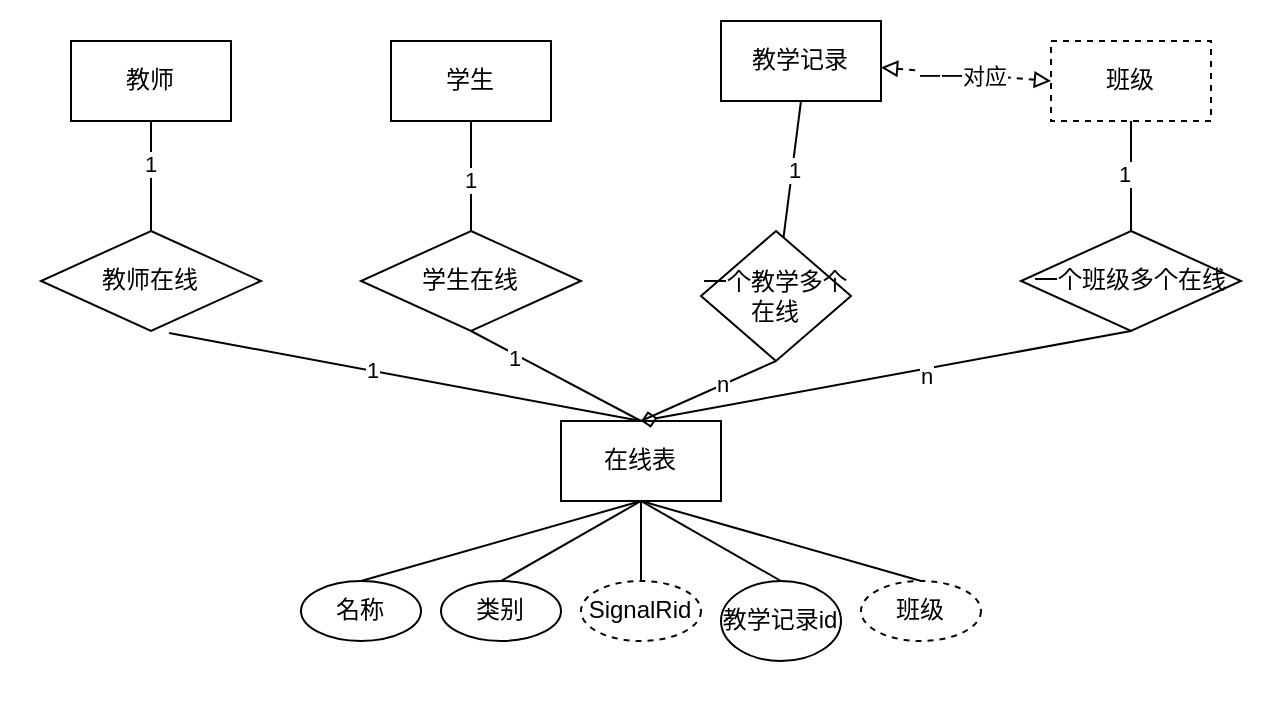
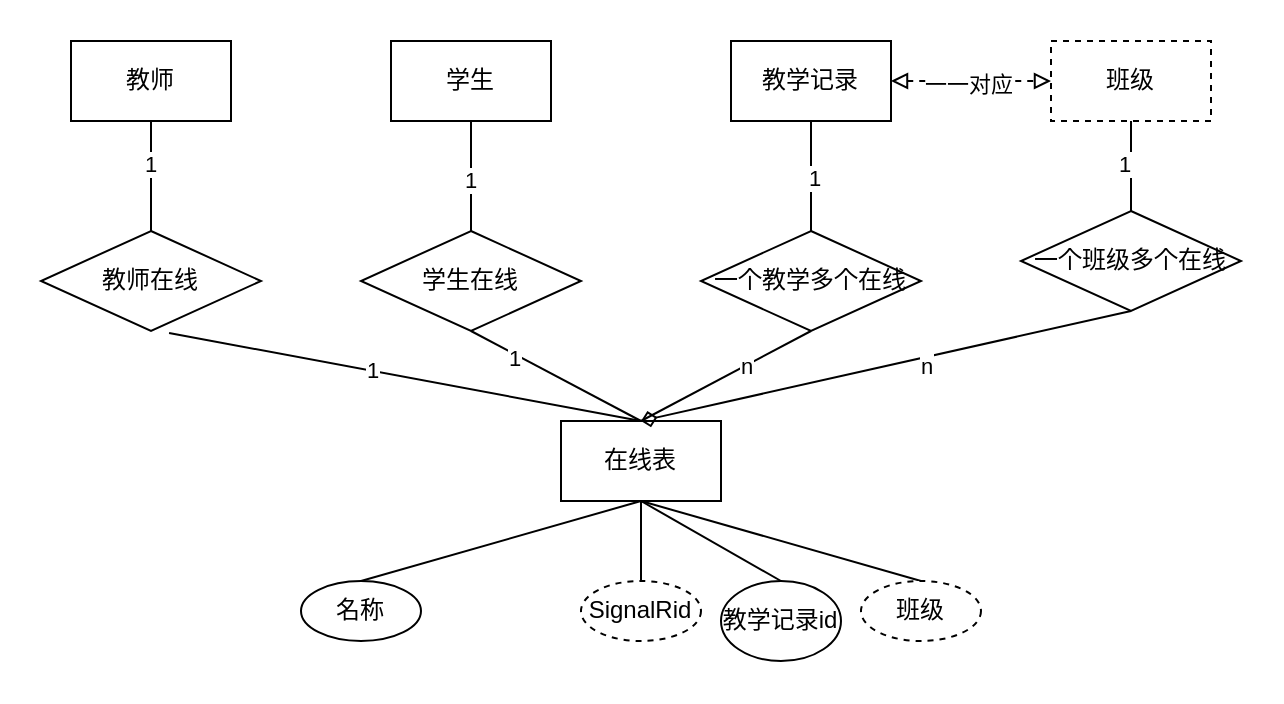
(801, 61) -> (811, 81)
(1131, 281) -> (1131, 261)
(776, 296) -> (811, 281)
(564, 545) -> none
(501, 611) -> none
